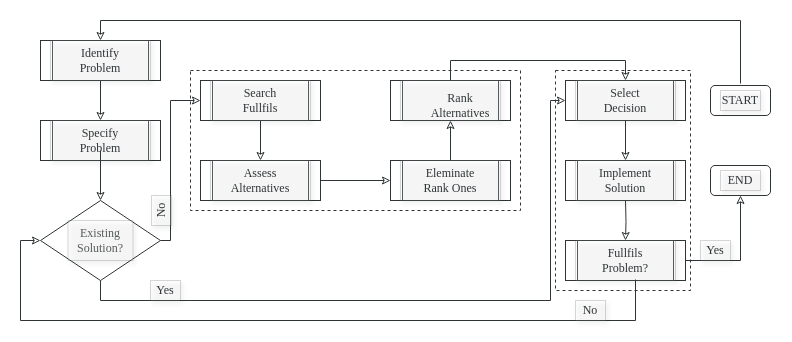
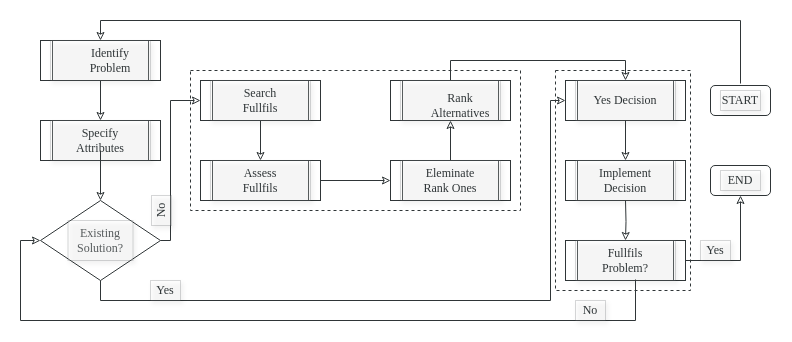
(101, 61) -> (111, 61)
(626, 101) -> (626, 101)
(101, 141) -> (101, 141)
(261, 181) -> (261, 181)
(626, 181) -> (626, 181)
